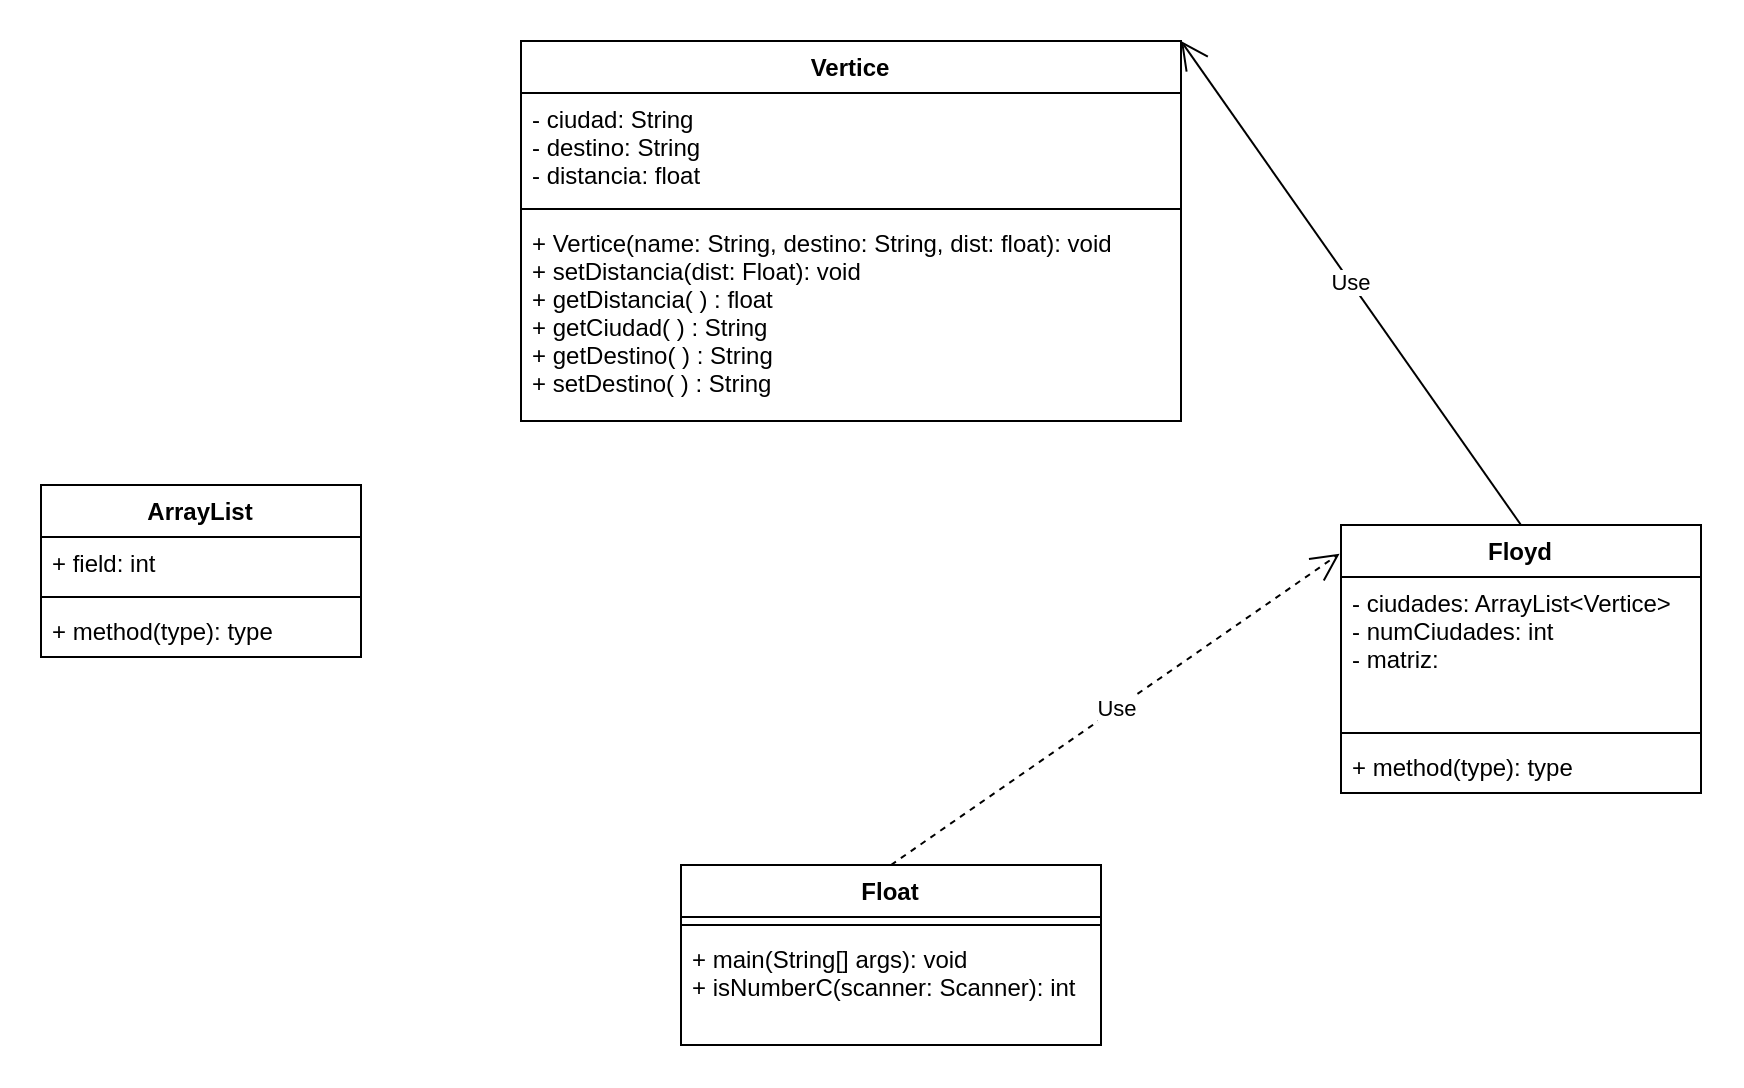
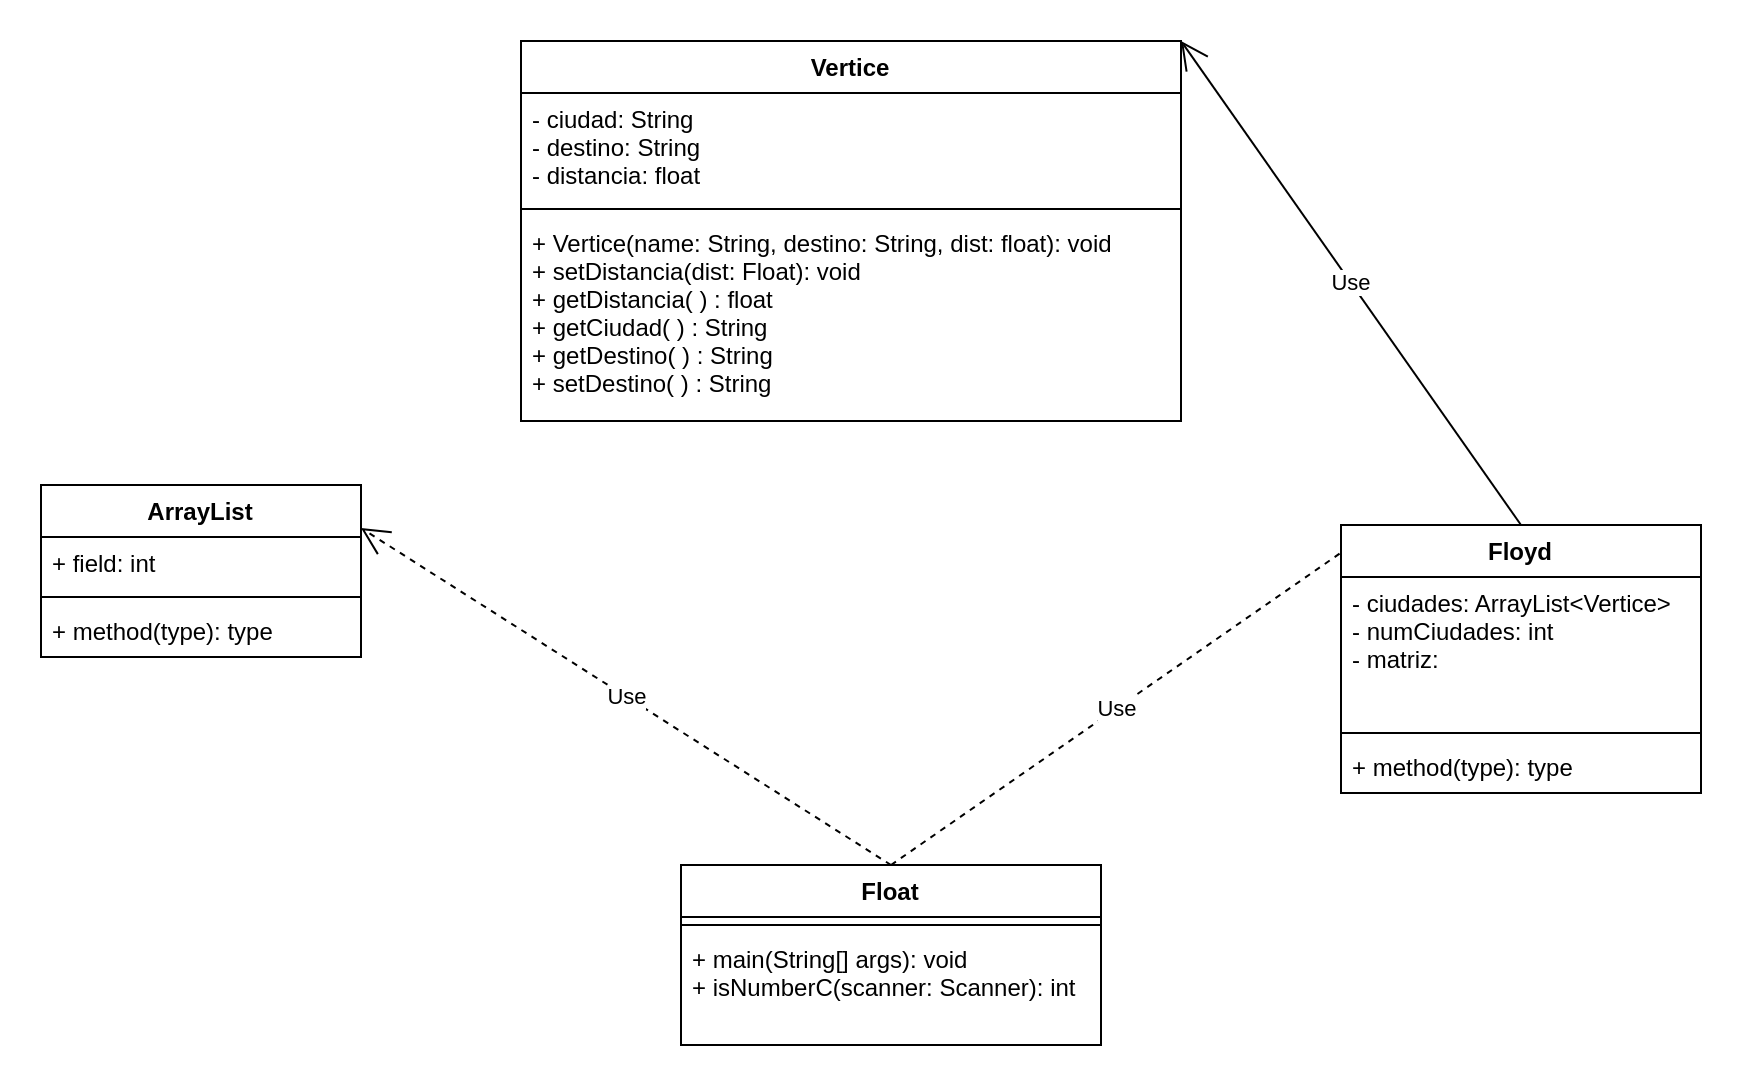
(1333, 559) -> (1335, 557)
none -> (627, 697)
